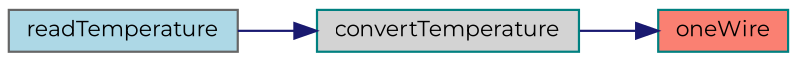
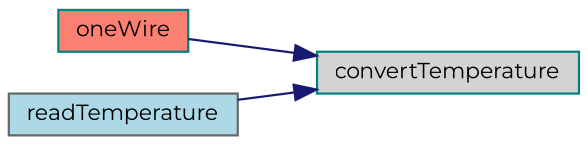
(608, 31) -> (241, 46)
